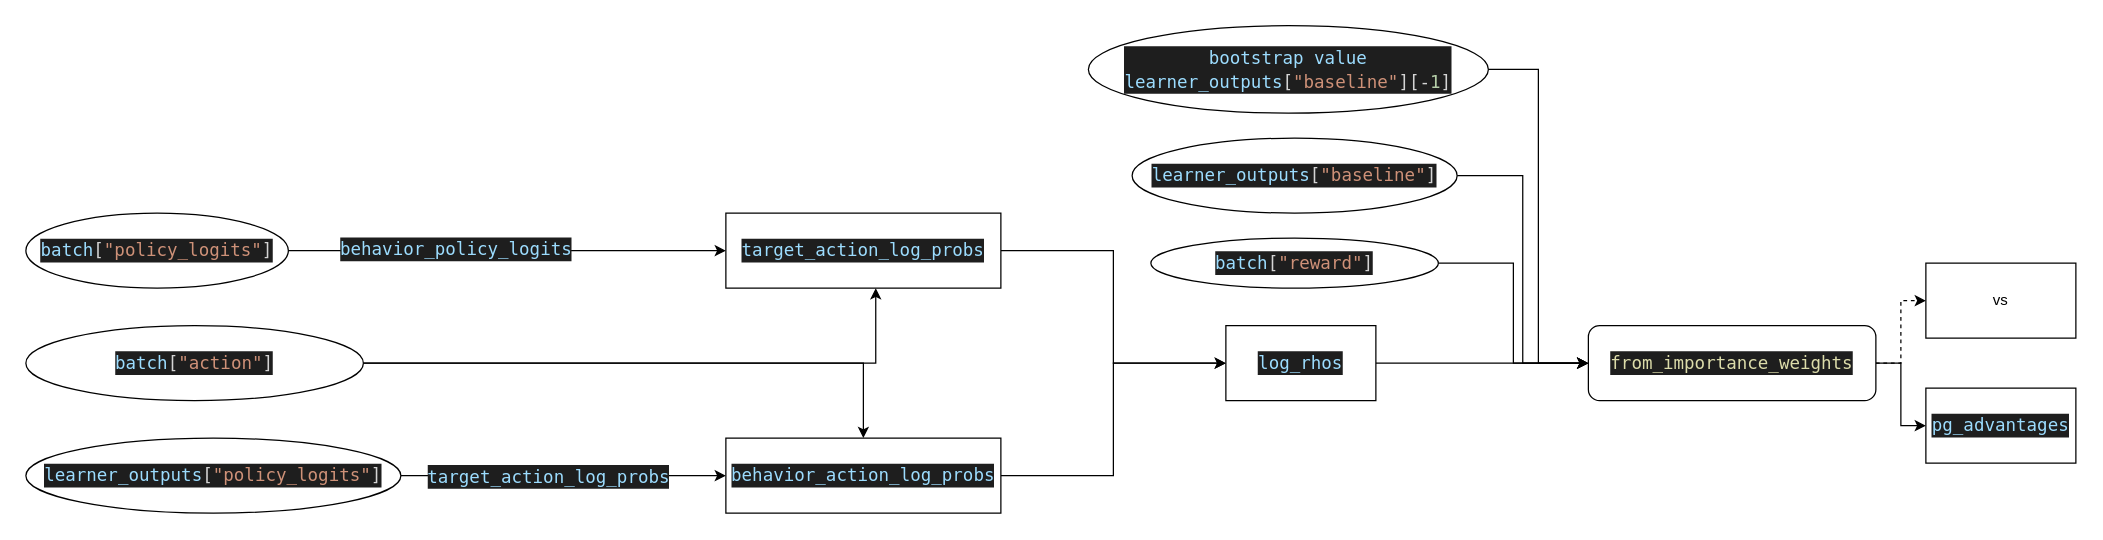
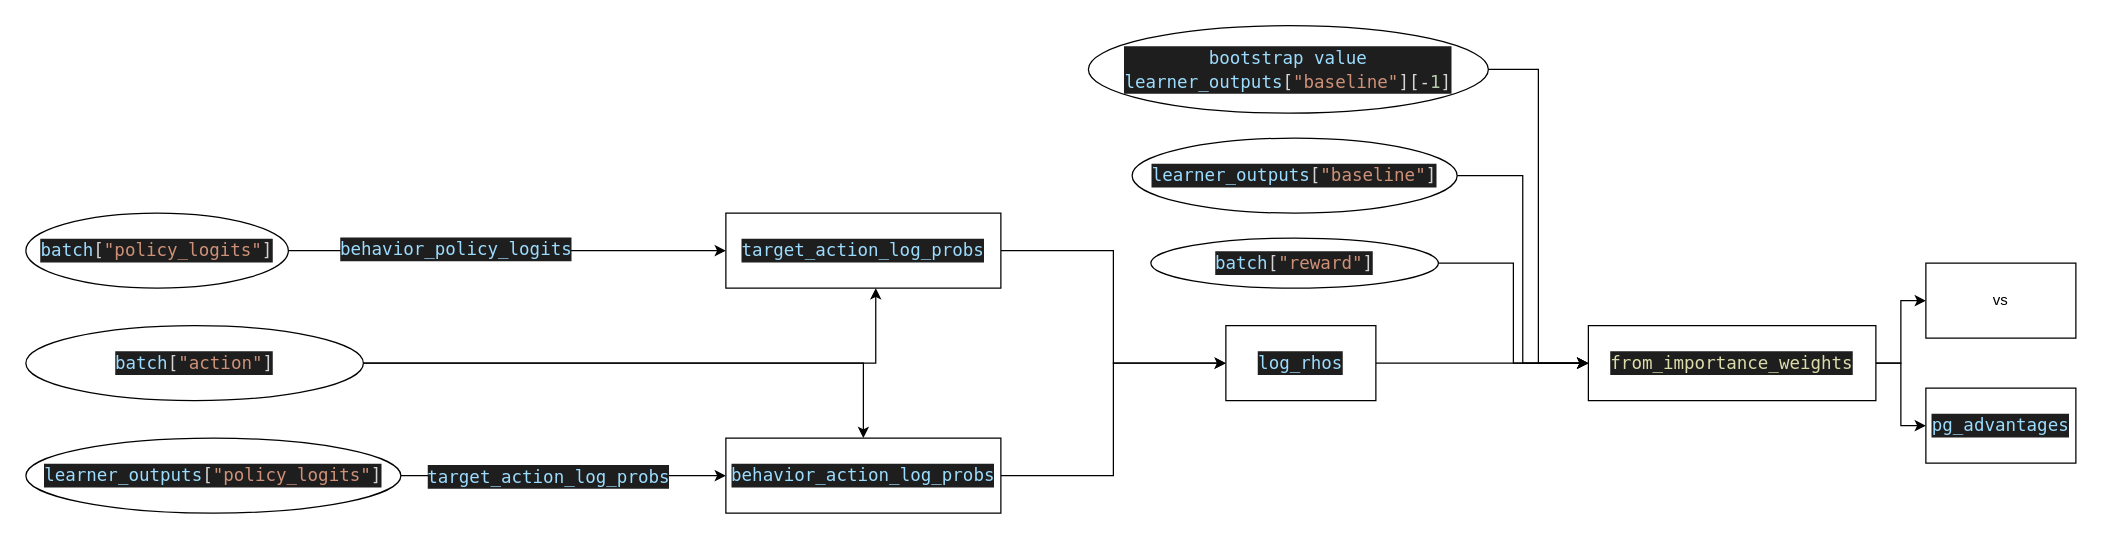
(1901, 323) -> (1901, 323)
(1732, 363) -> (1732, 363)
